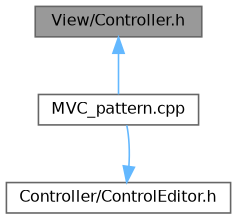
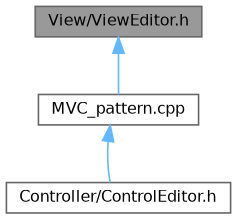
(119, 22) -> (119, 22)
(129, 146) -> (108, 162)
